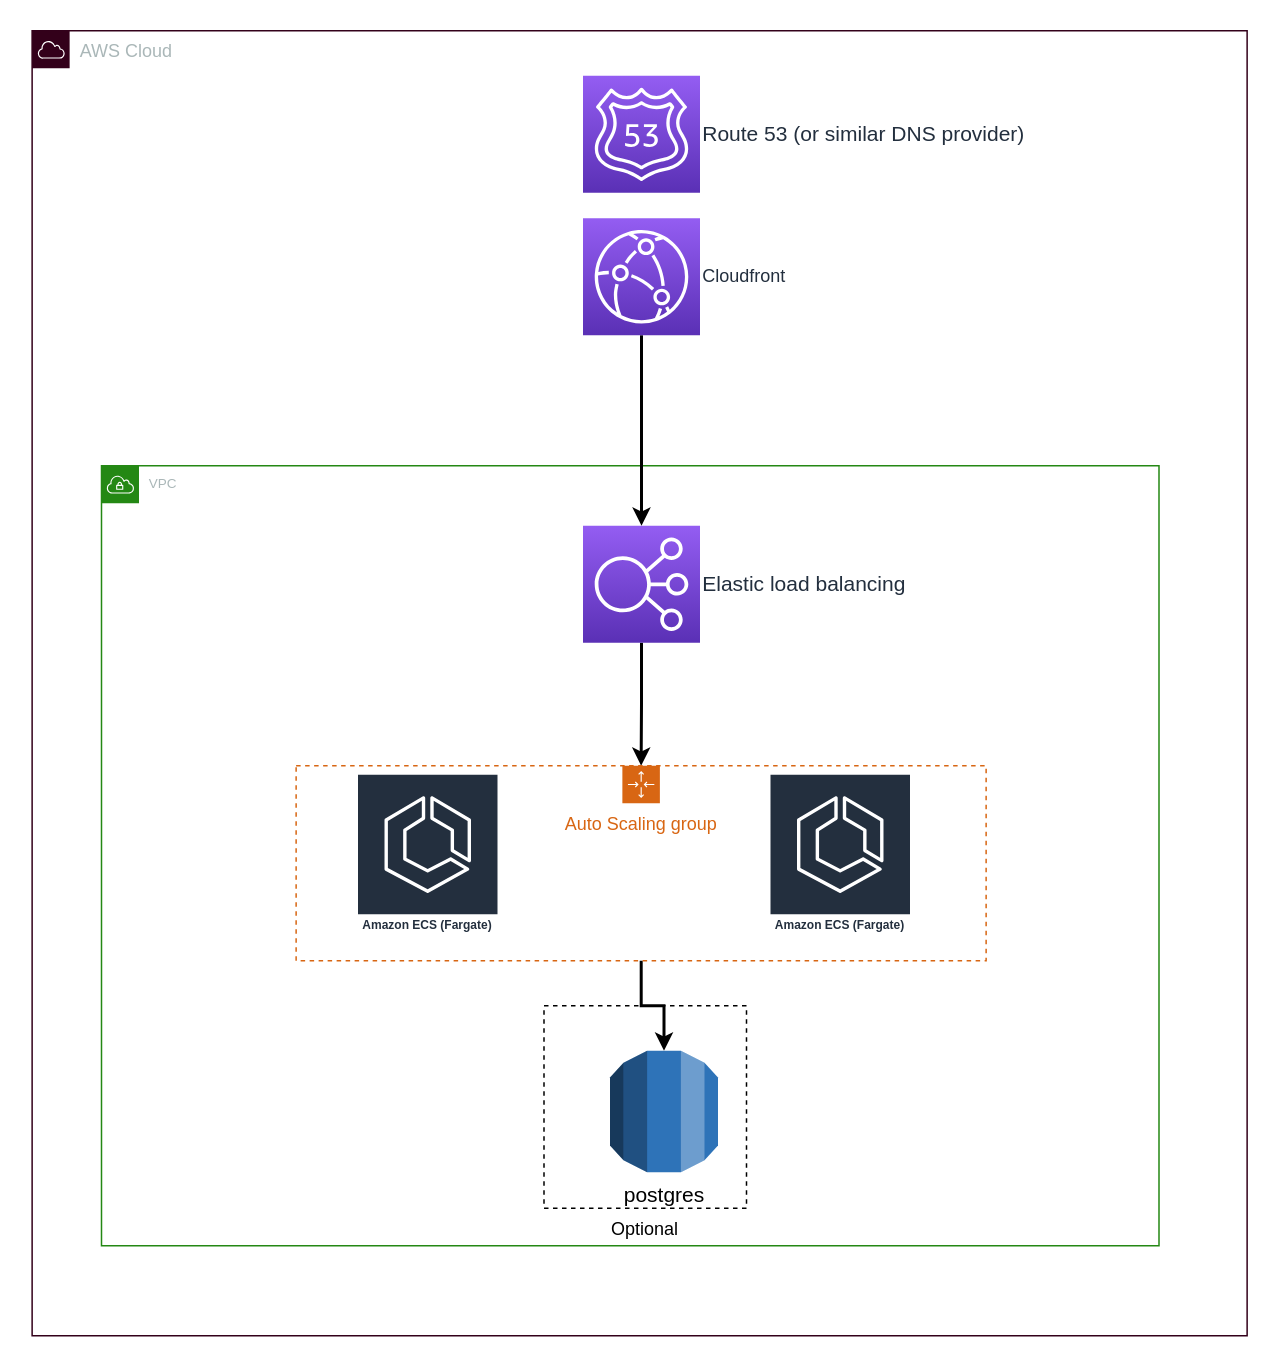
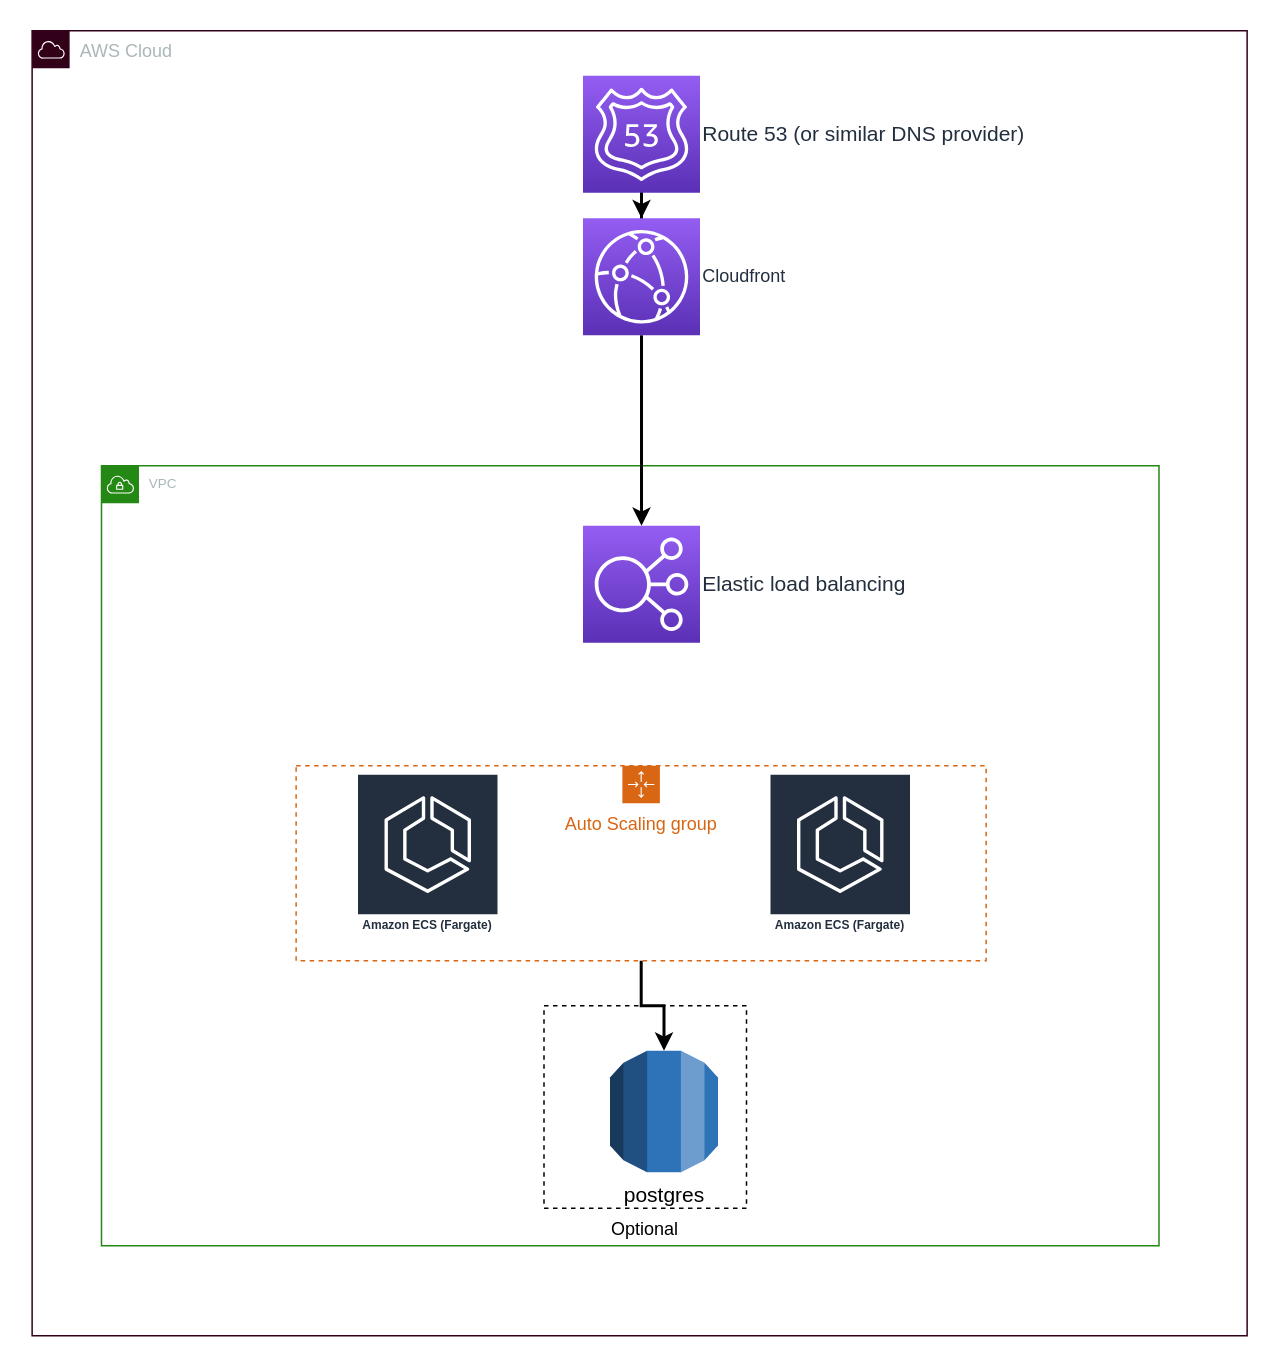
none -> (641, 195)
(641, 698) -> none
